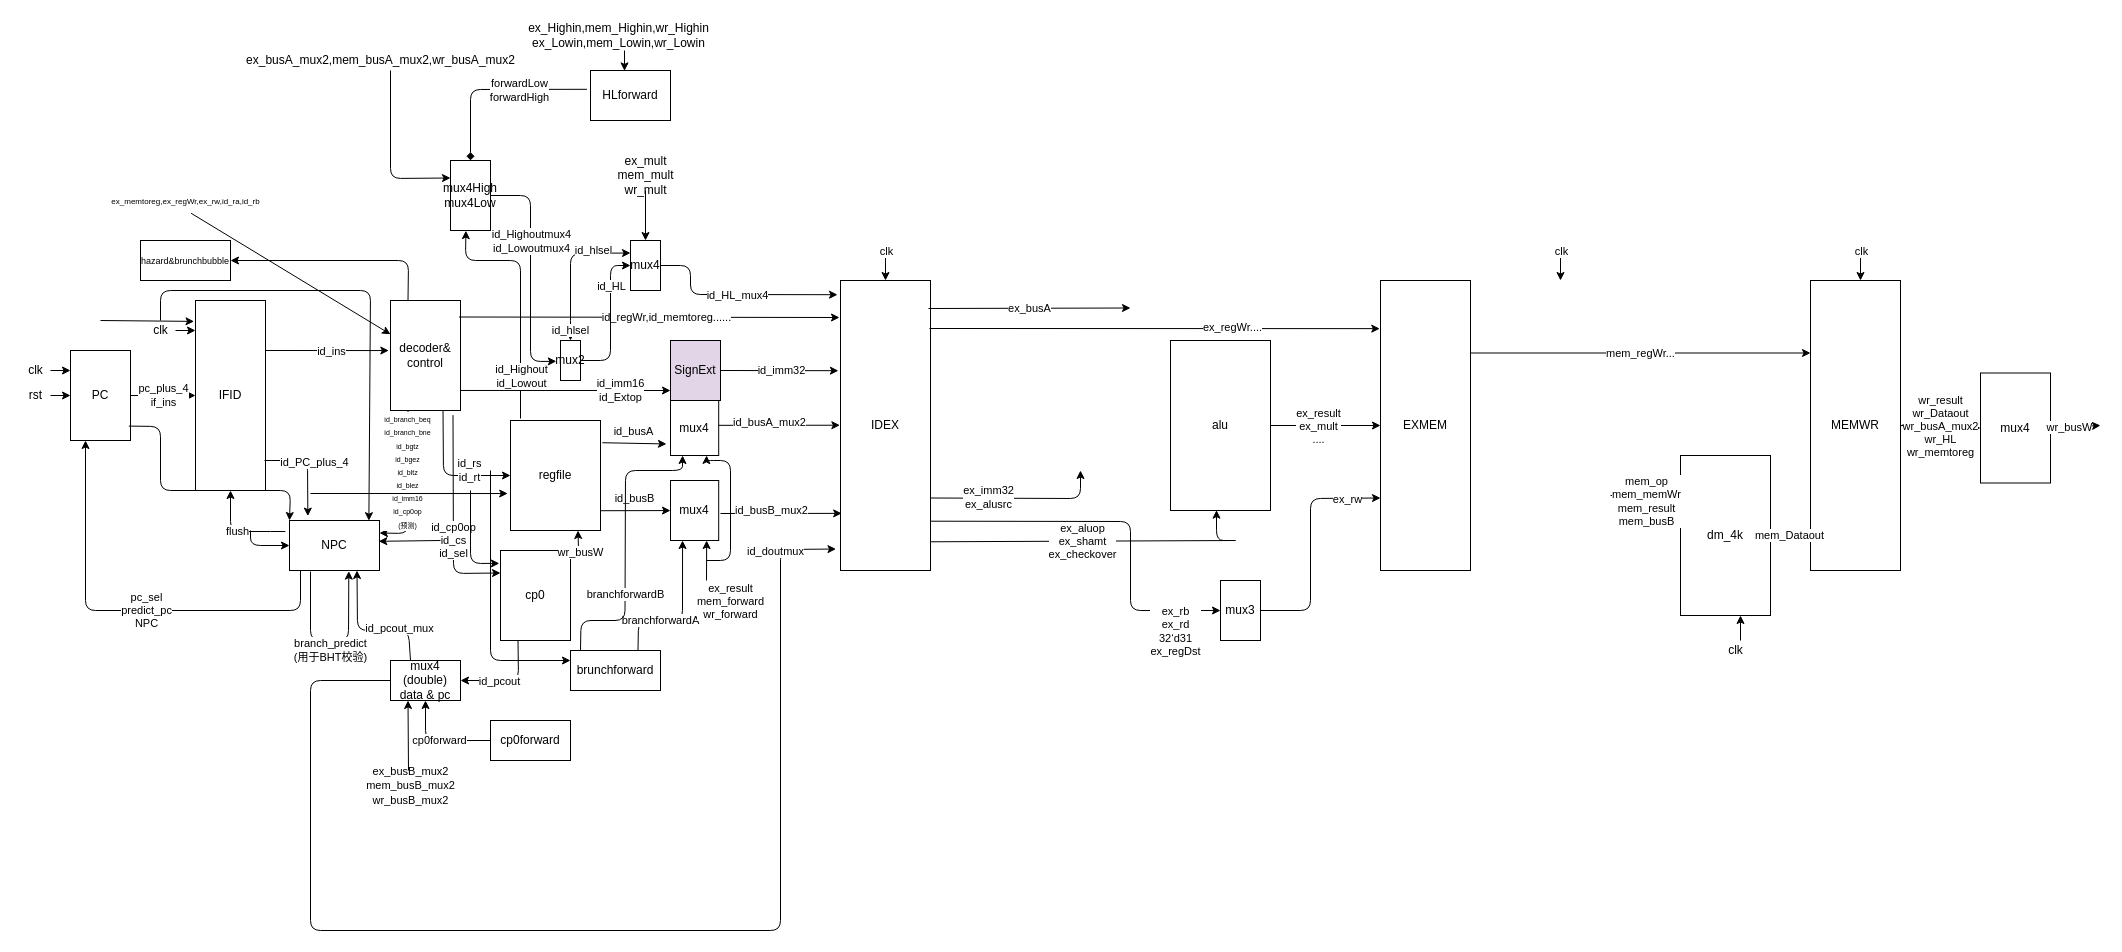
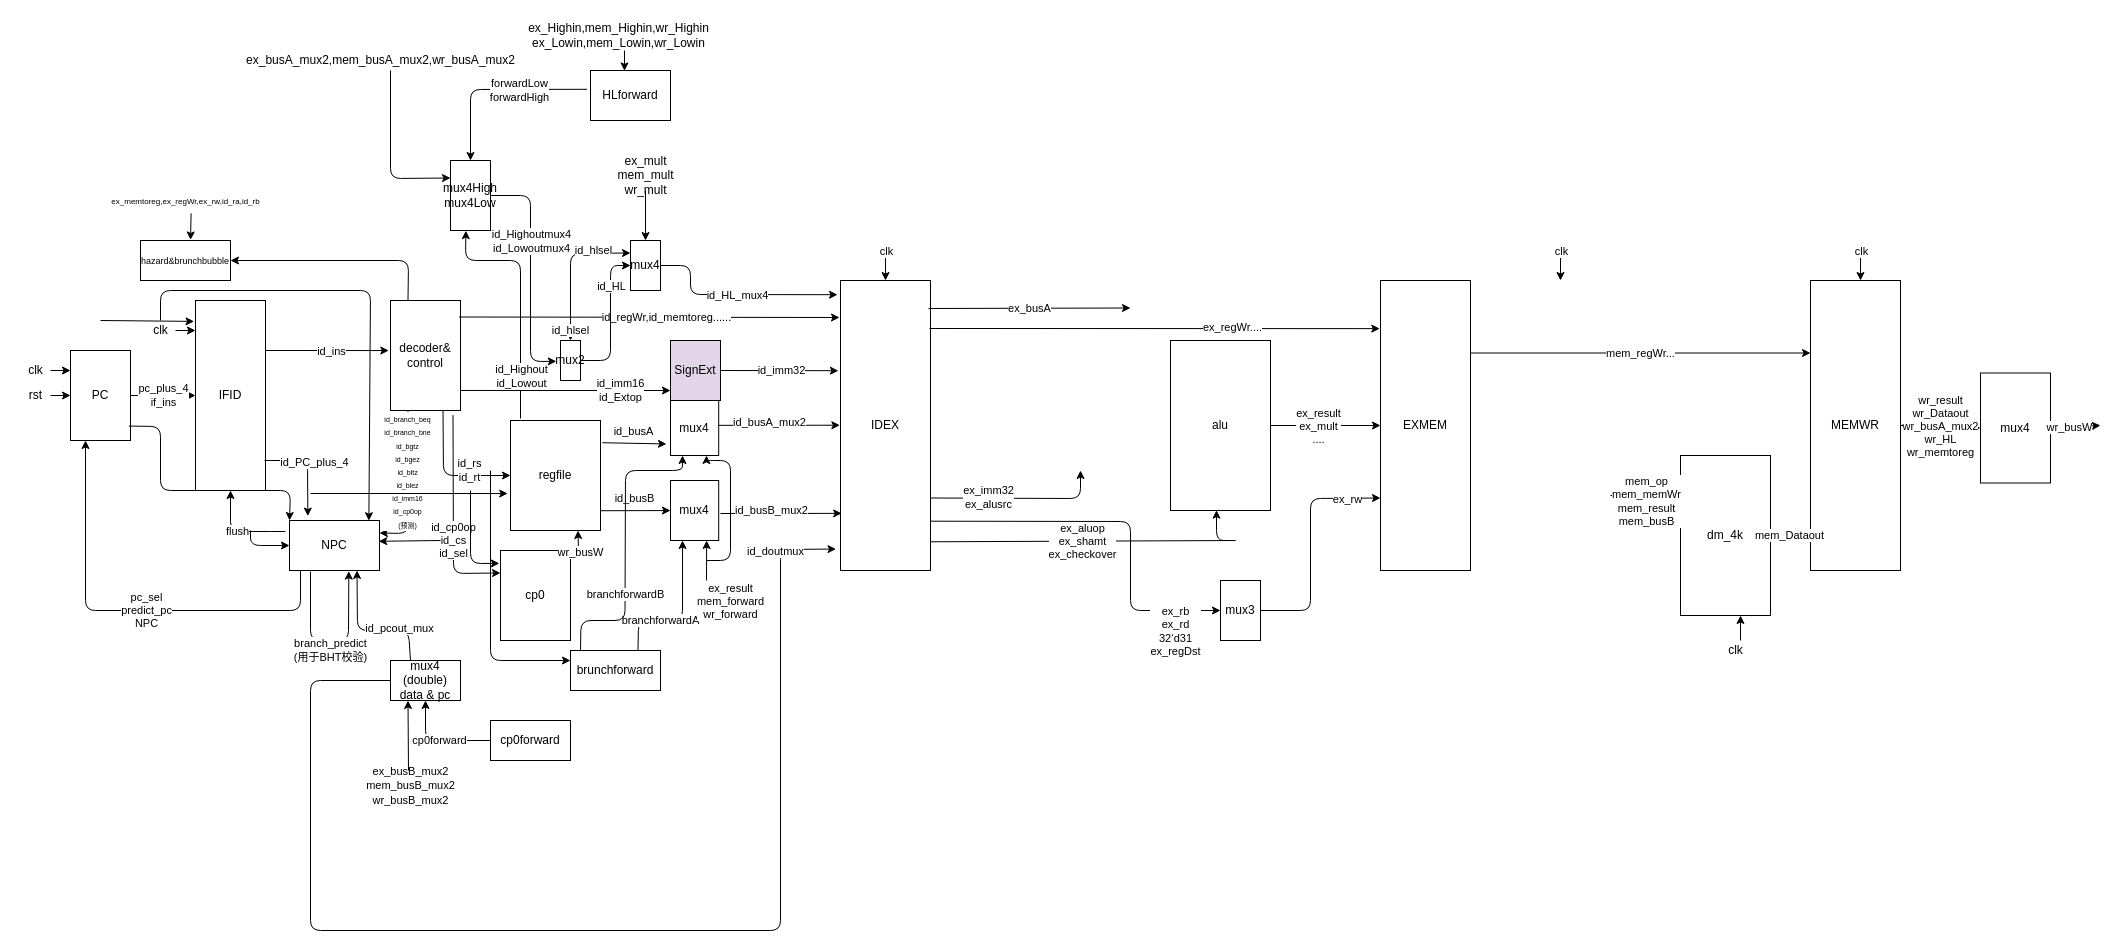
(471, 152) -> (471, 152)
(288, 272) -> (191, 223)
(509, 681) -> none
